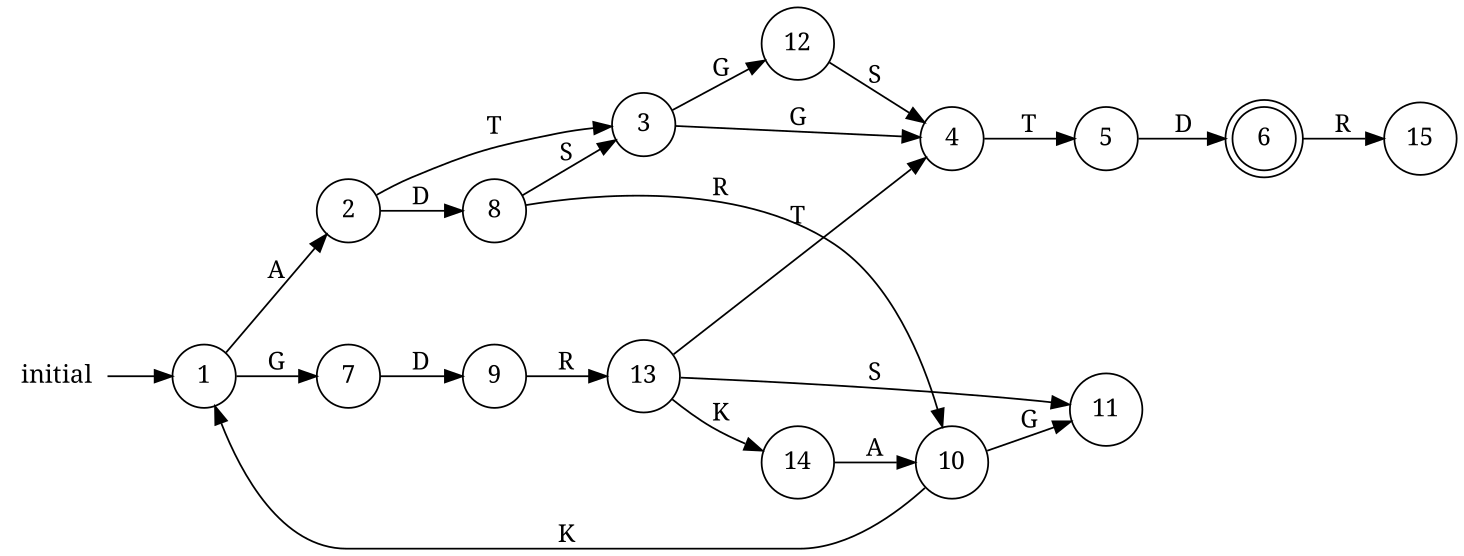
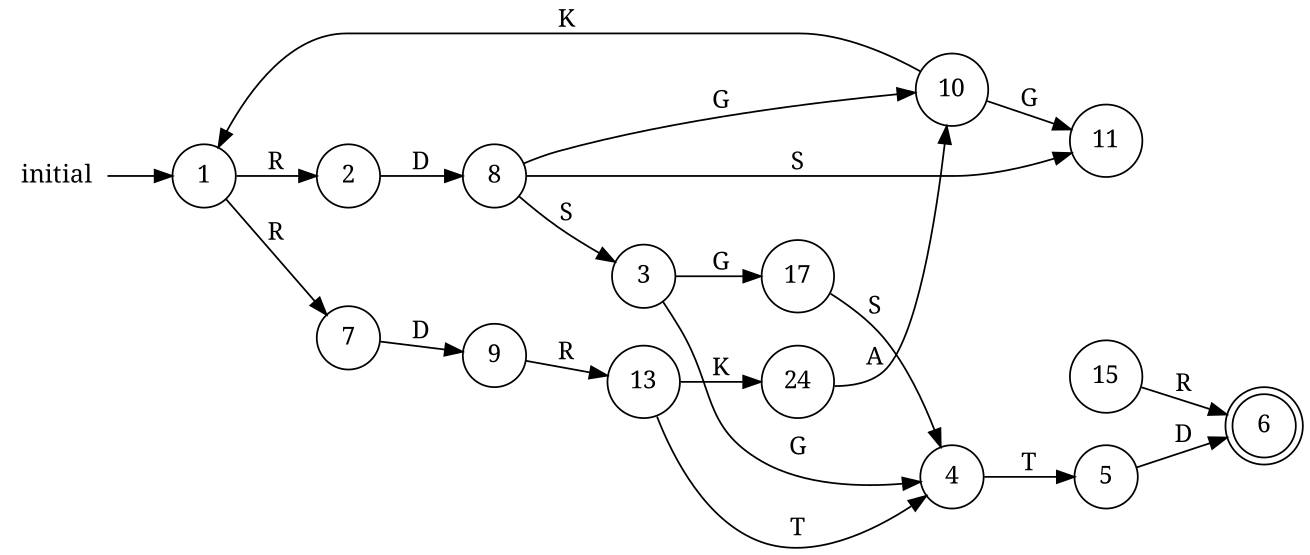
(798, 44) -> (798, 276)
(1334, 139) -> (1175, 398)
(482, 151) -> none
(721, 189) -> (721, 101)
(276, 272) -> (276, 163)
(276, 363) -> (276, 233)
(866, 387) -> (791, 176)
(798, 462) -> (798, 382)
